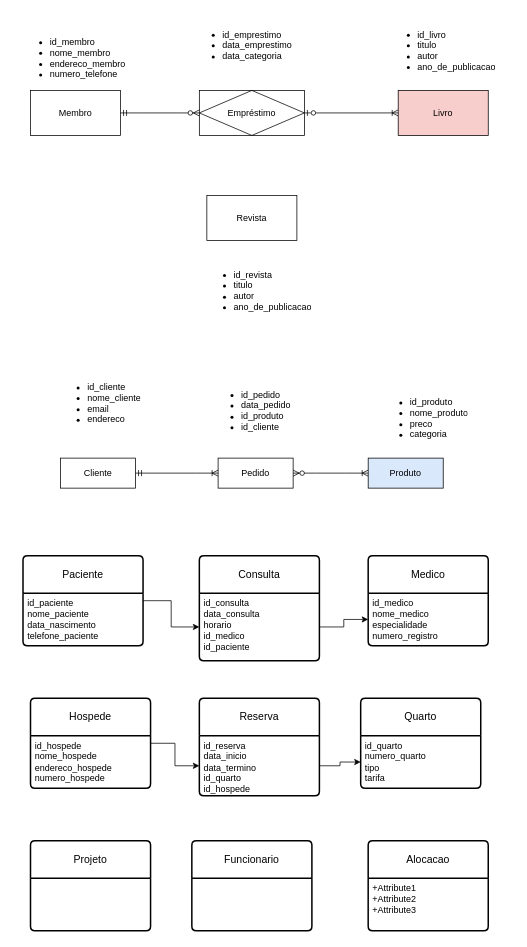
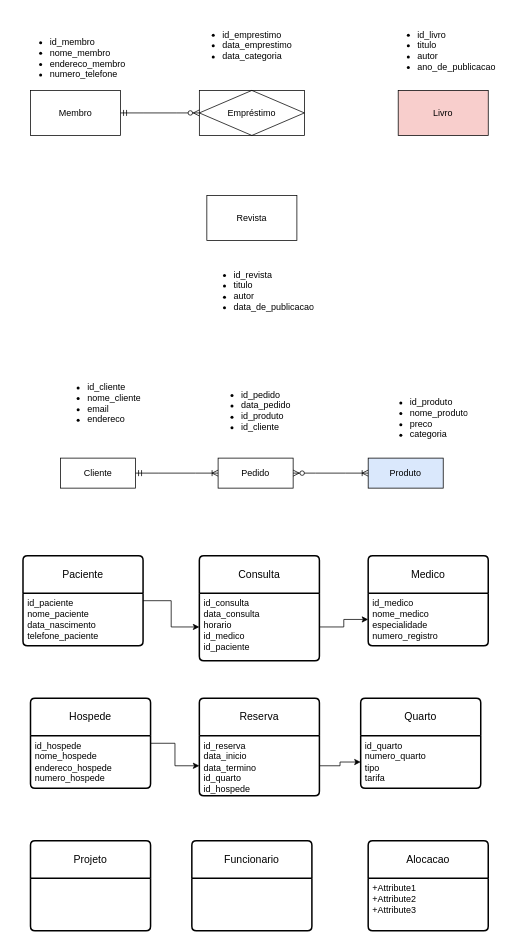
(393, 113) -> none
(244, 282) -> (247, 282)
